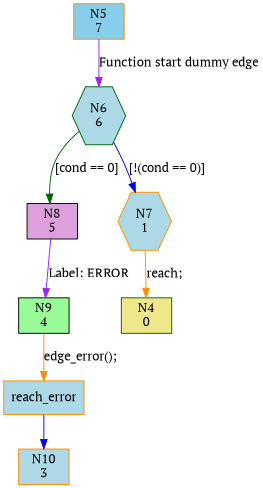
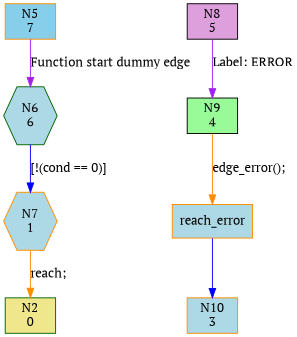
(56, 159) -> none
(147, 316) -> (30, 316)
